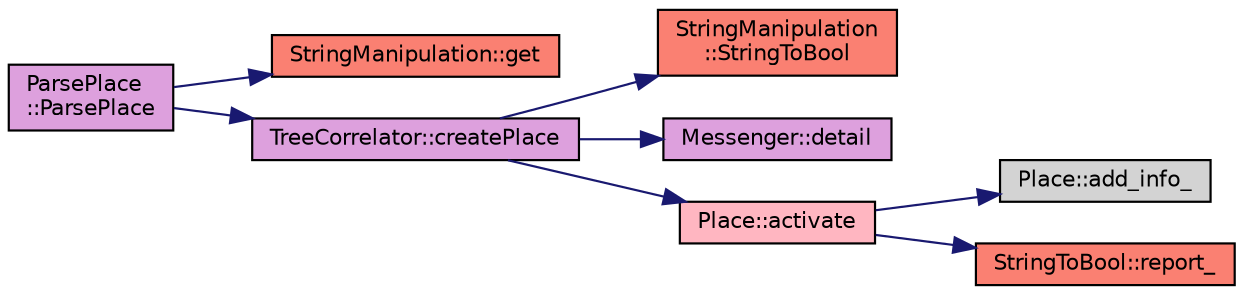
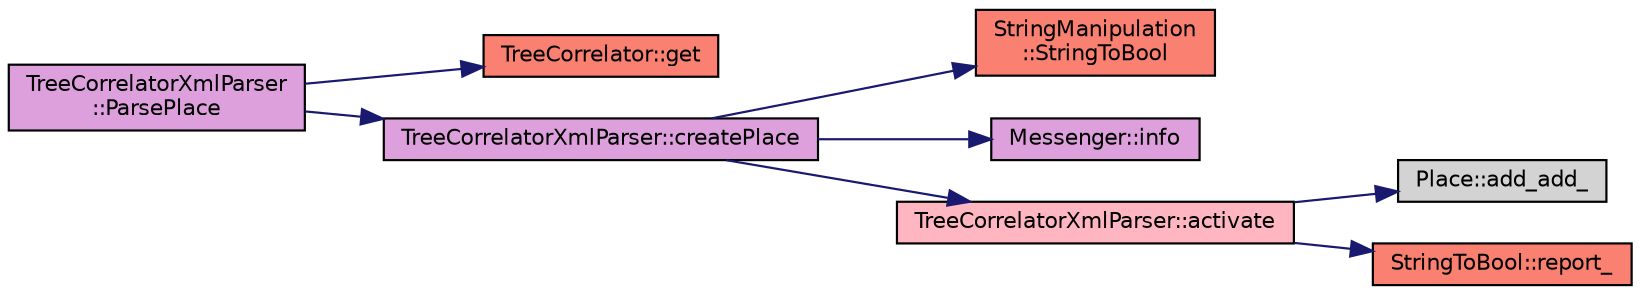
(416, 56) -> (601, 56)
(91, 98) -> (157, 98)
(416, 139) -> (601, 139)
(777, 139) -> (1095, 139)
(1105, 181) -> (1502, 181)
(777, 223) -> (1095, 223)
